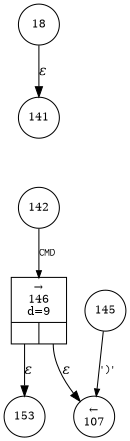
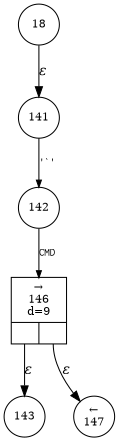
none -> (39, 159)
(105, 311) -> none
(25, 417) -> (25, 417)
(94, 417) -> (94, 417)
